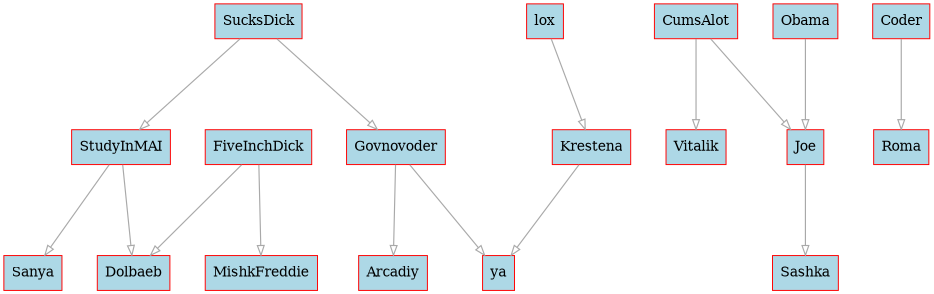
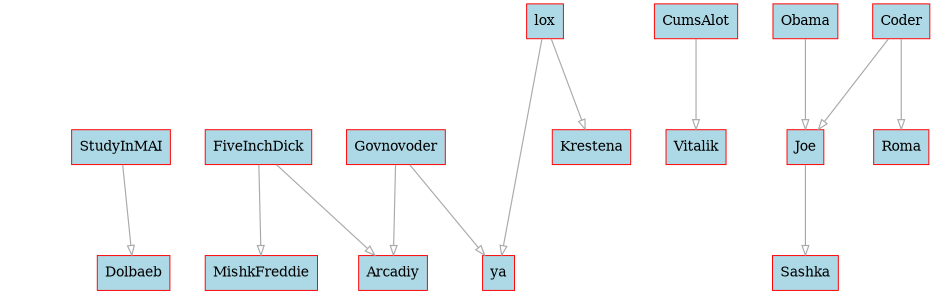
(258, 21) -> none
(747, 80) -> (856, 80)
(548, 206) -> (523, 142)
(200, 207) -> (322, 207)
(33, 273) -> none
